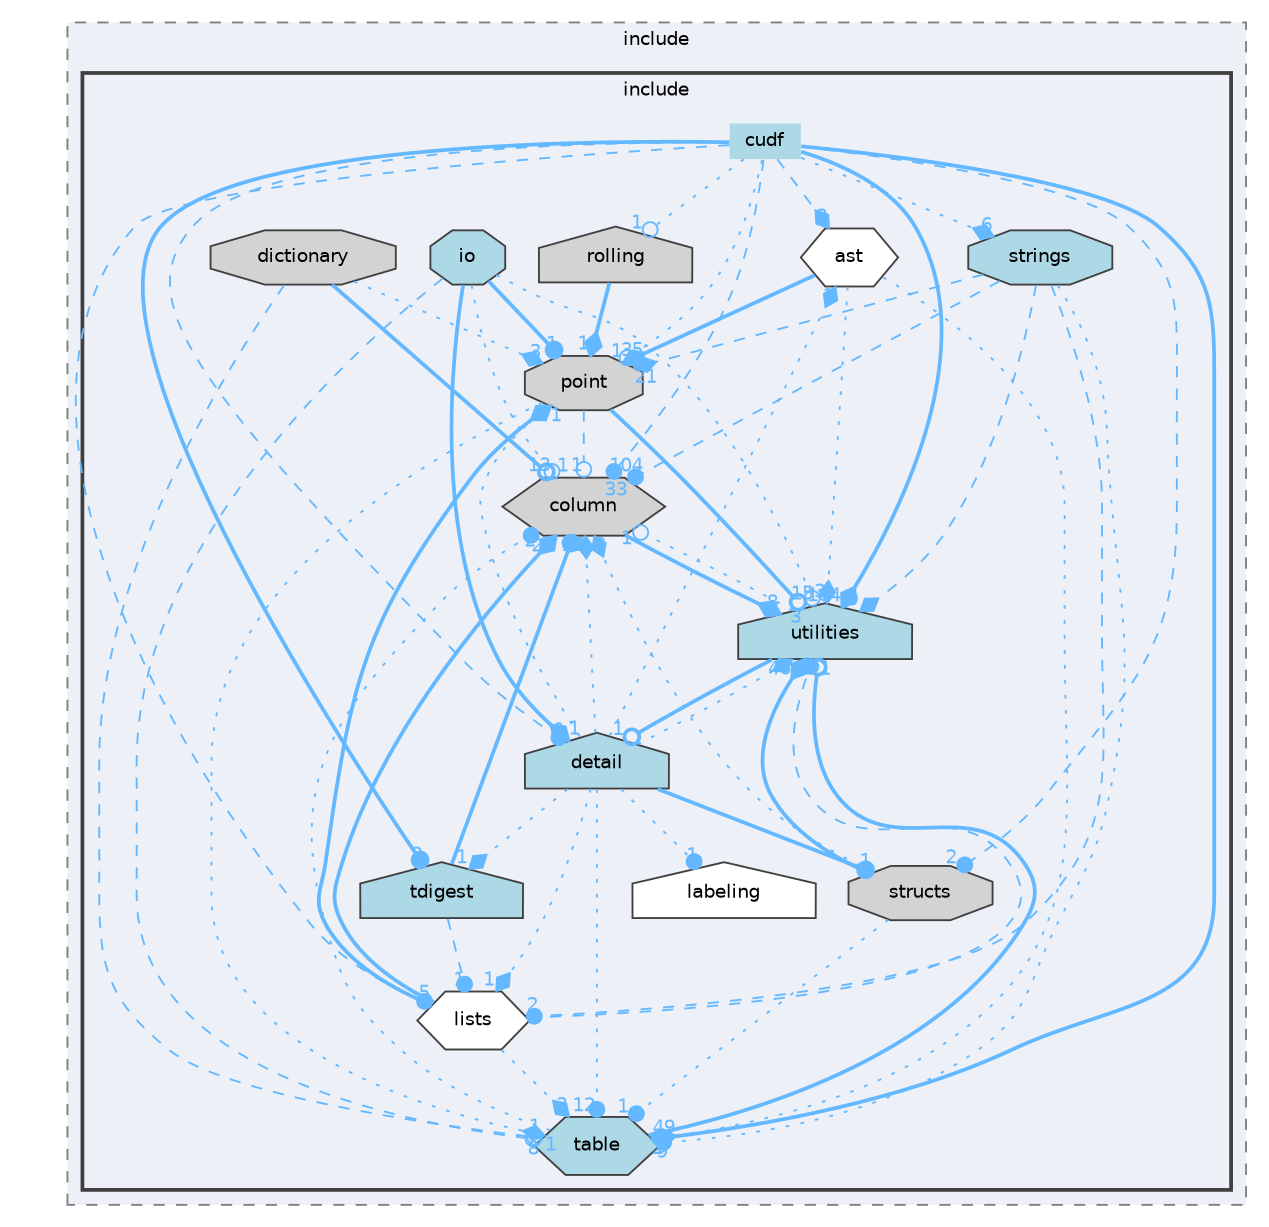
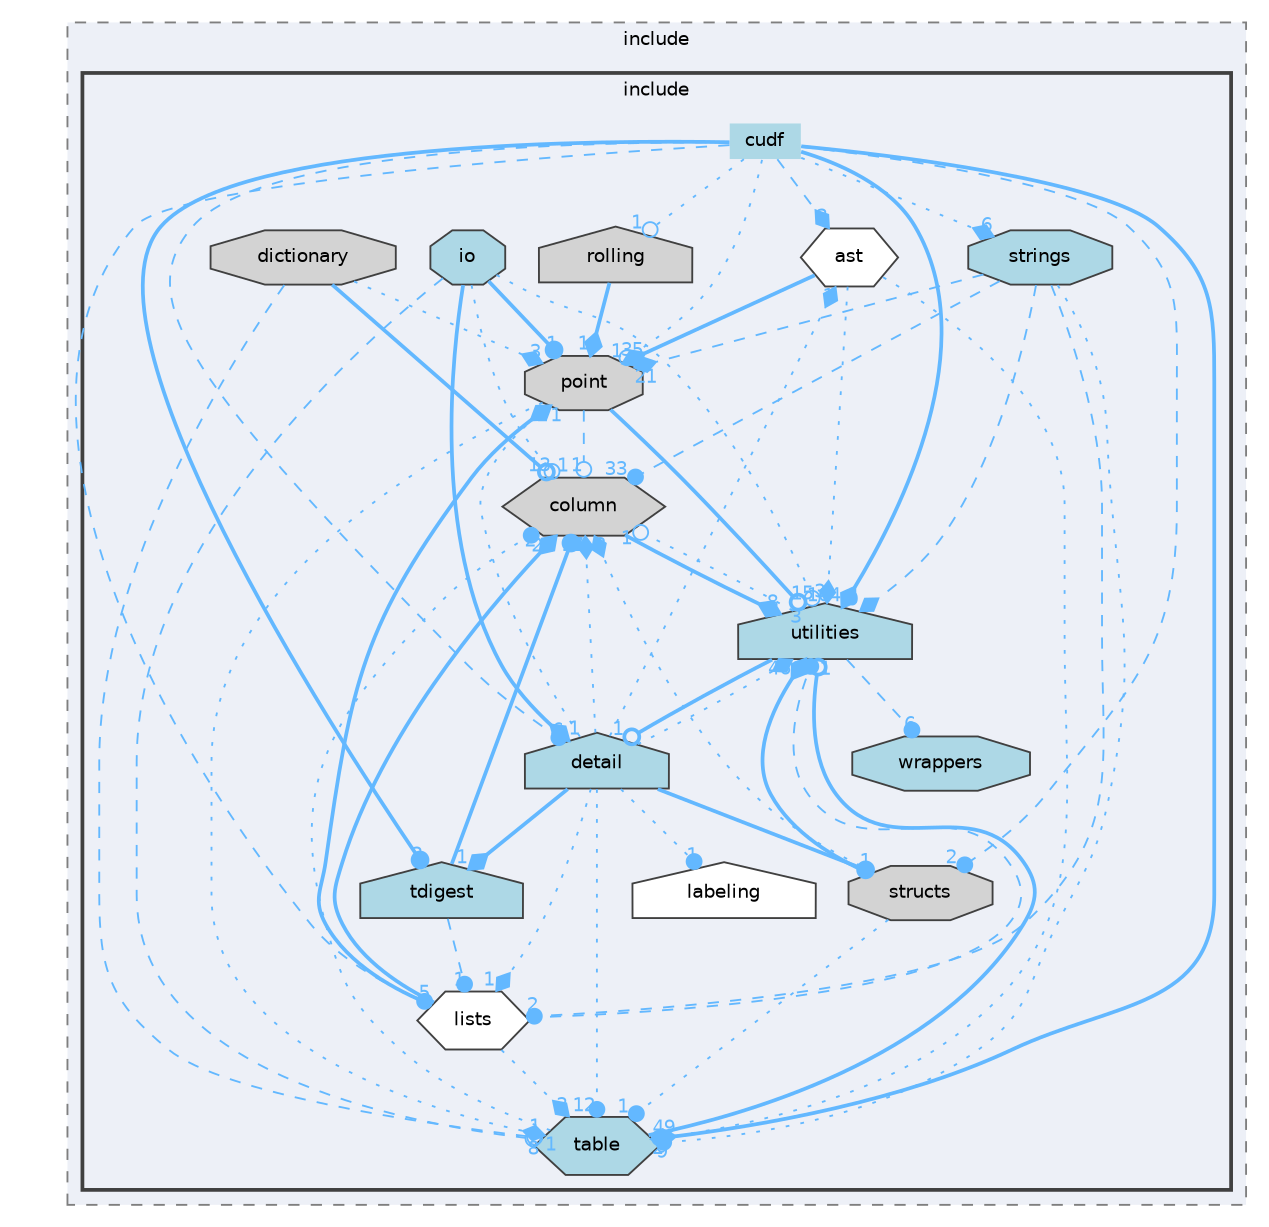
(728, 301) -> none
none -> (941, 764)
(527, 822) -> (527, 822)
